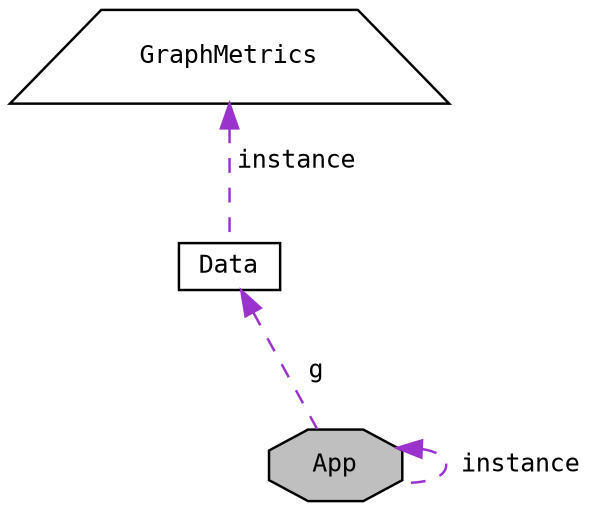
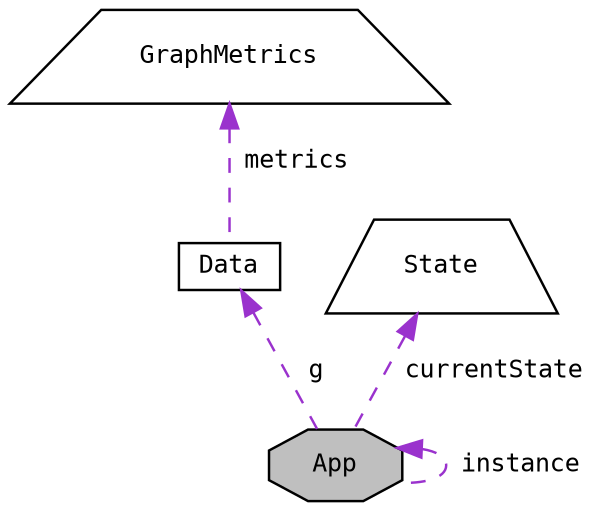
(290, 162) -> (290, 162)
none -> (442, 267)
